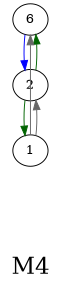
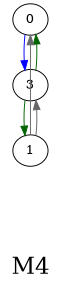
(30, 20) -> (30, 20)
(30, 85) -> (30, 85)
